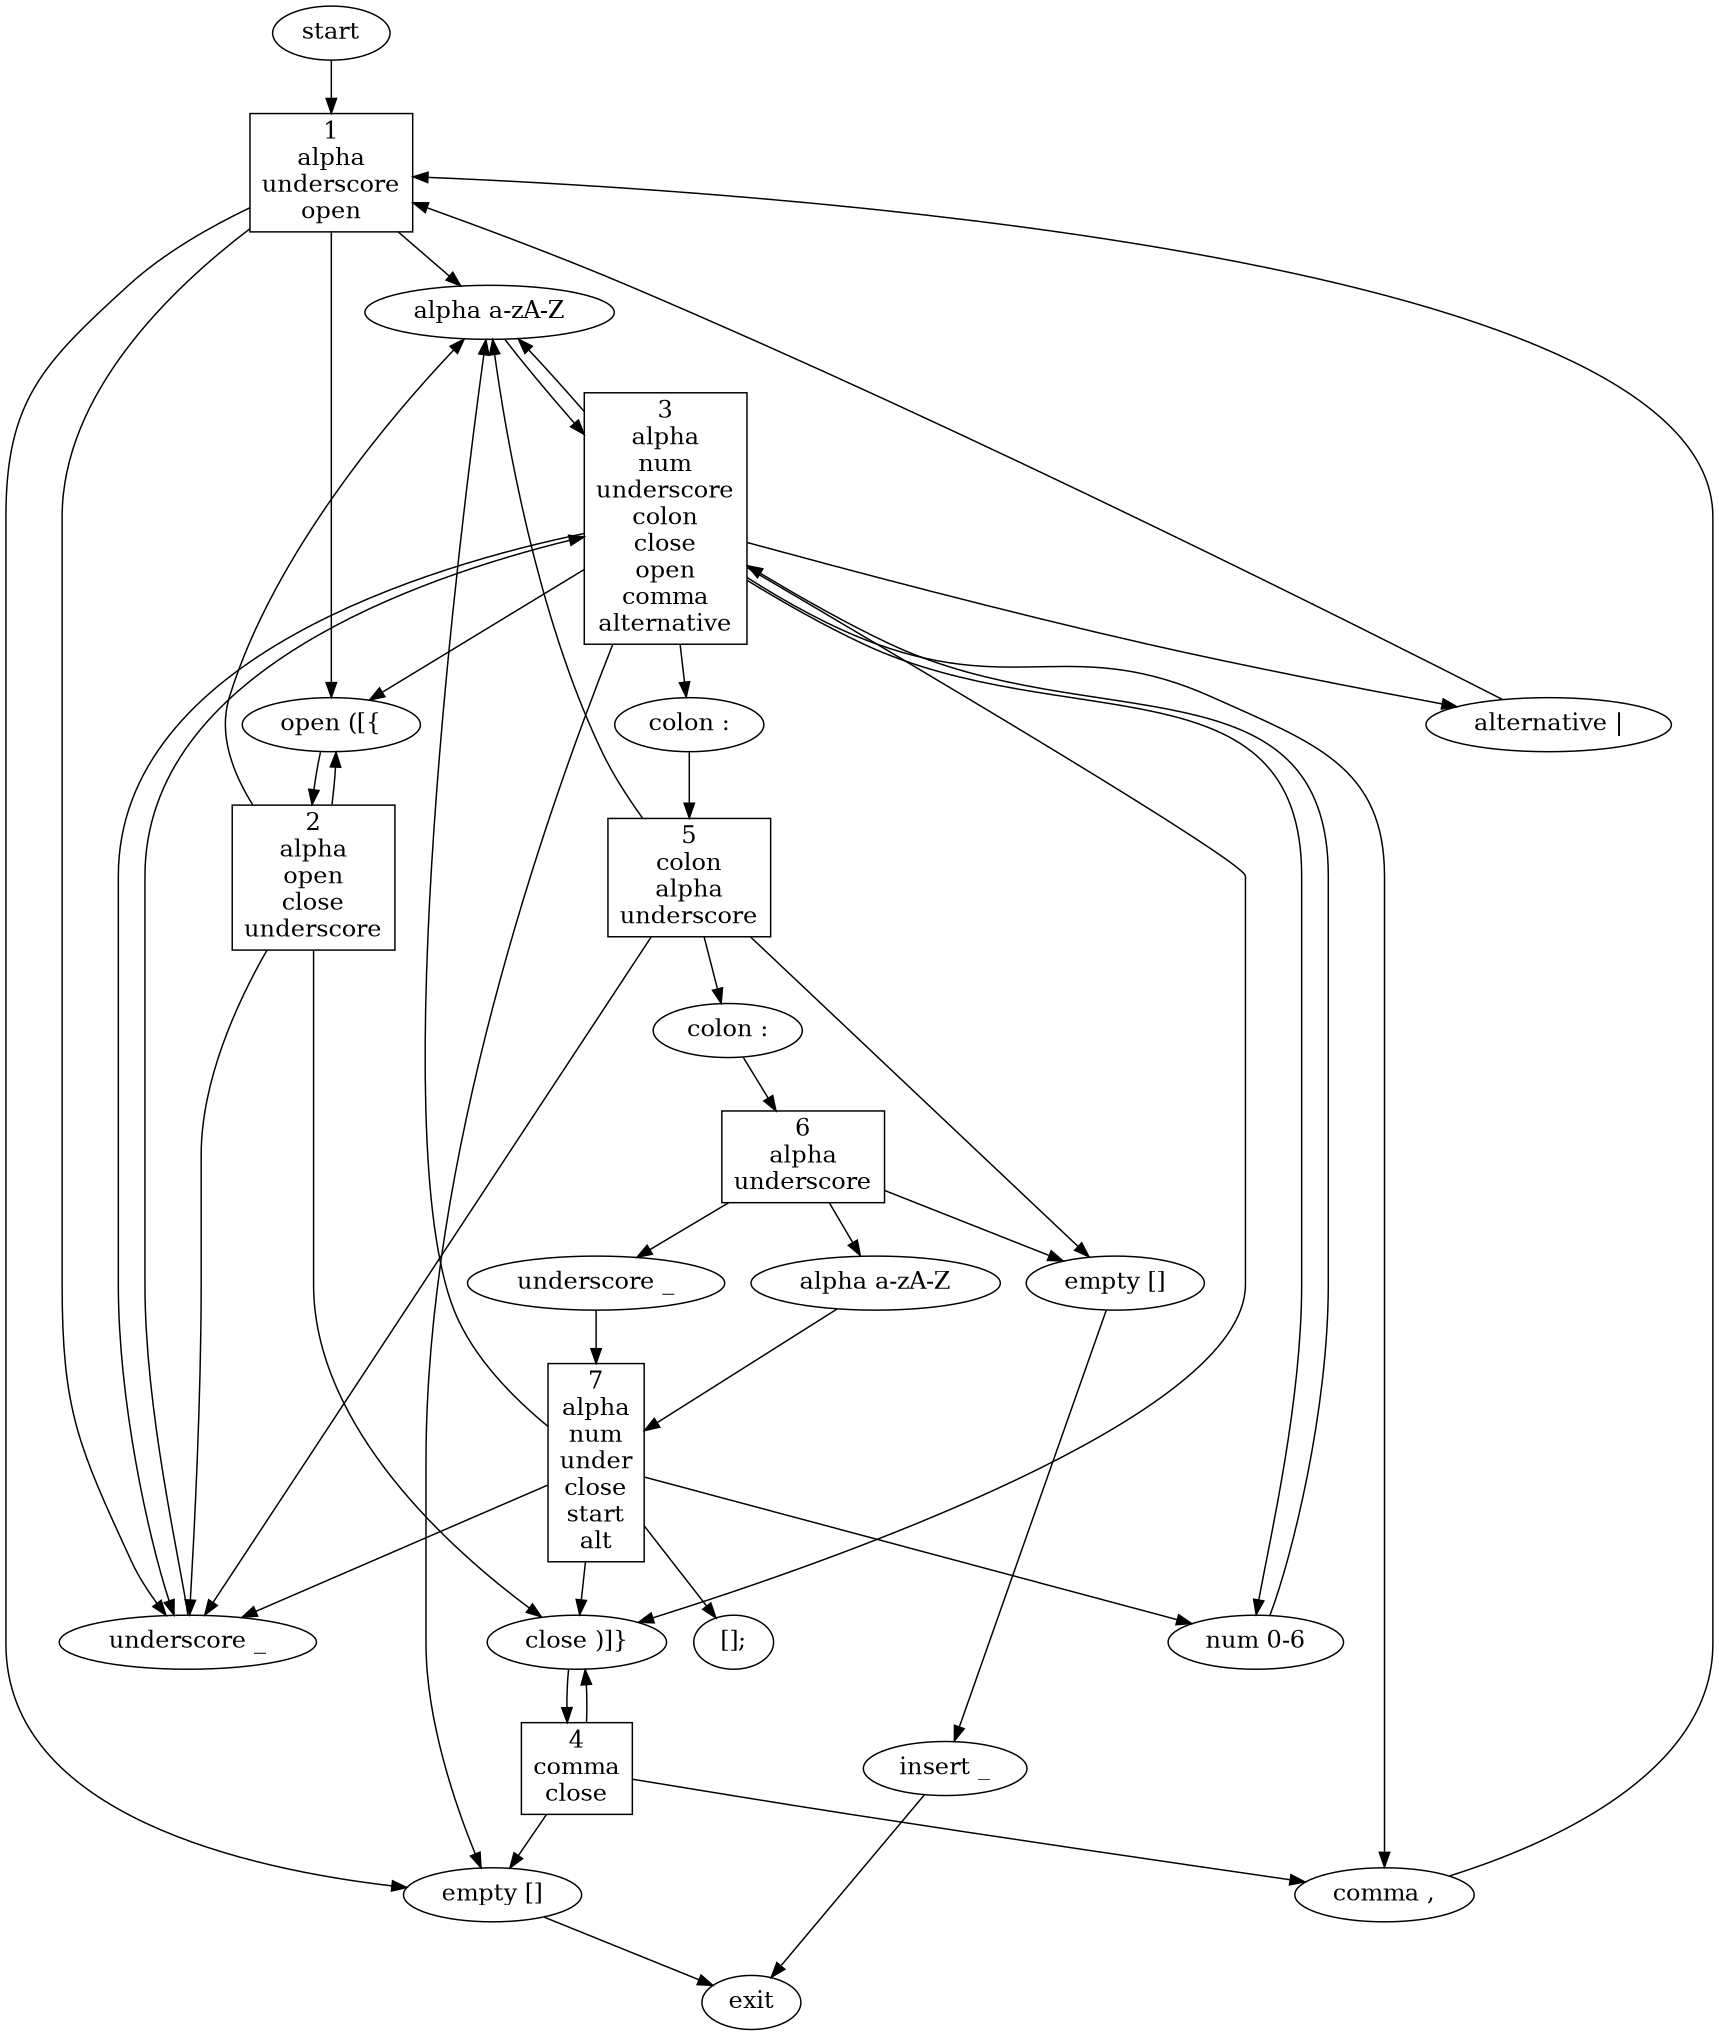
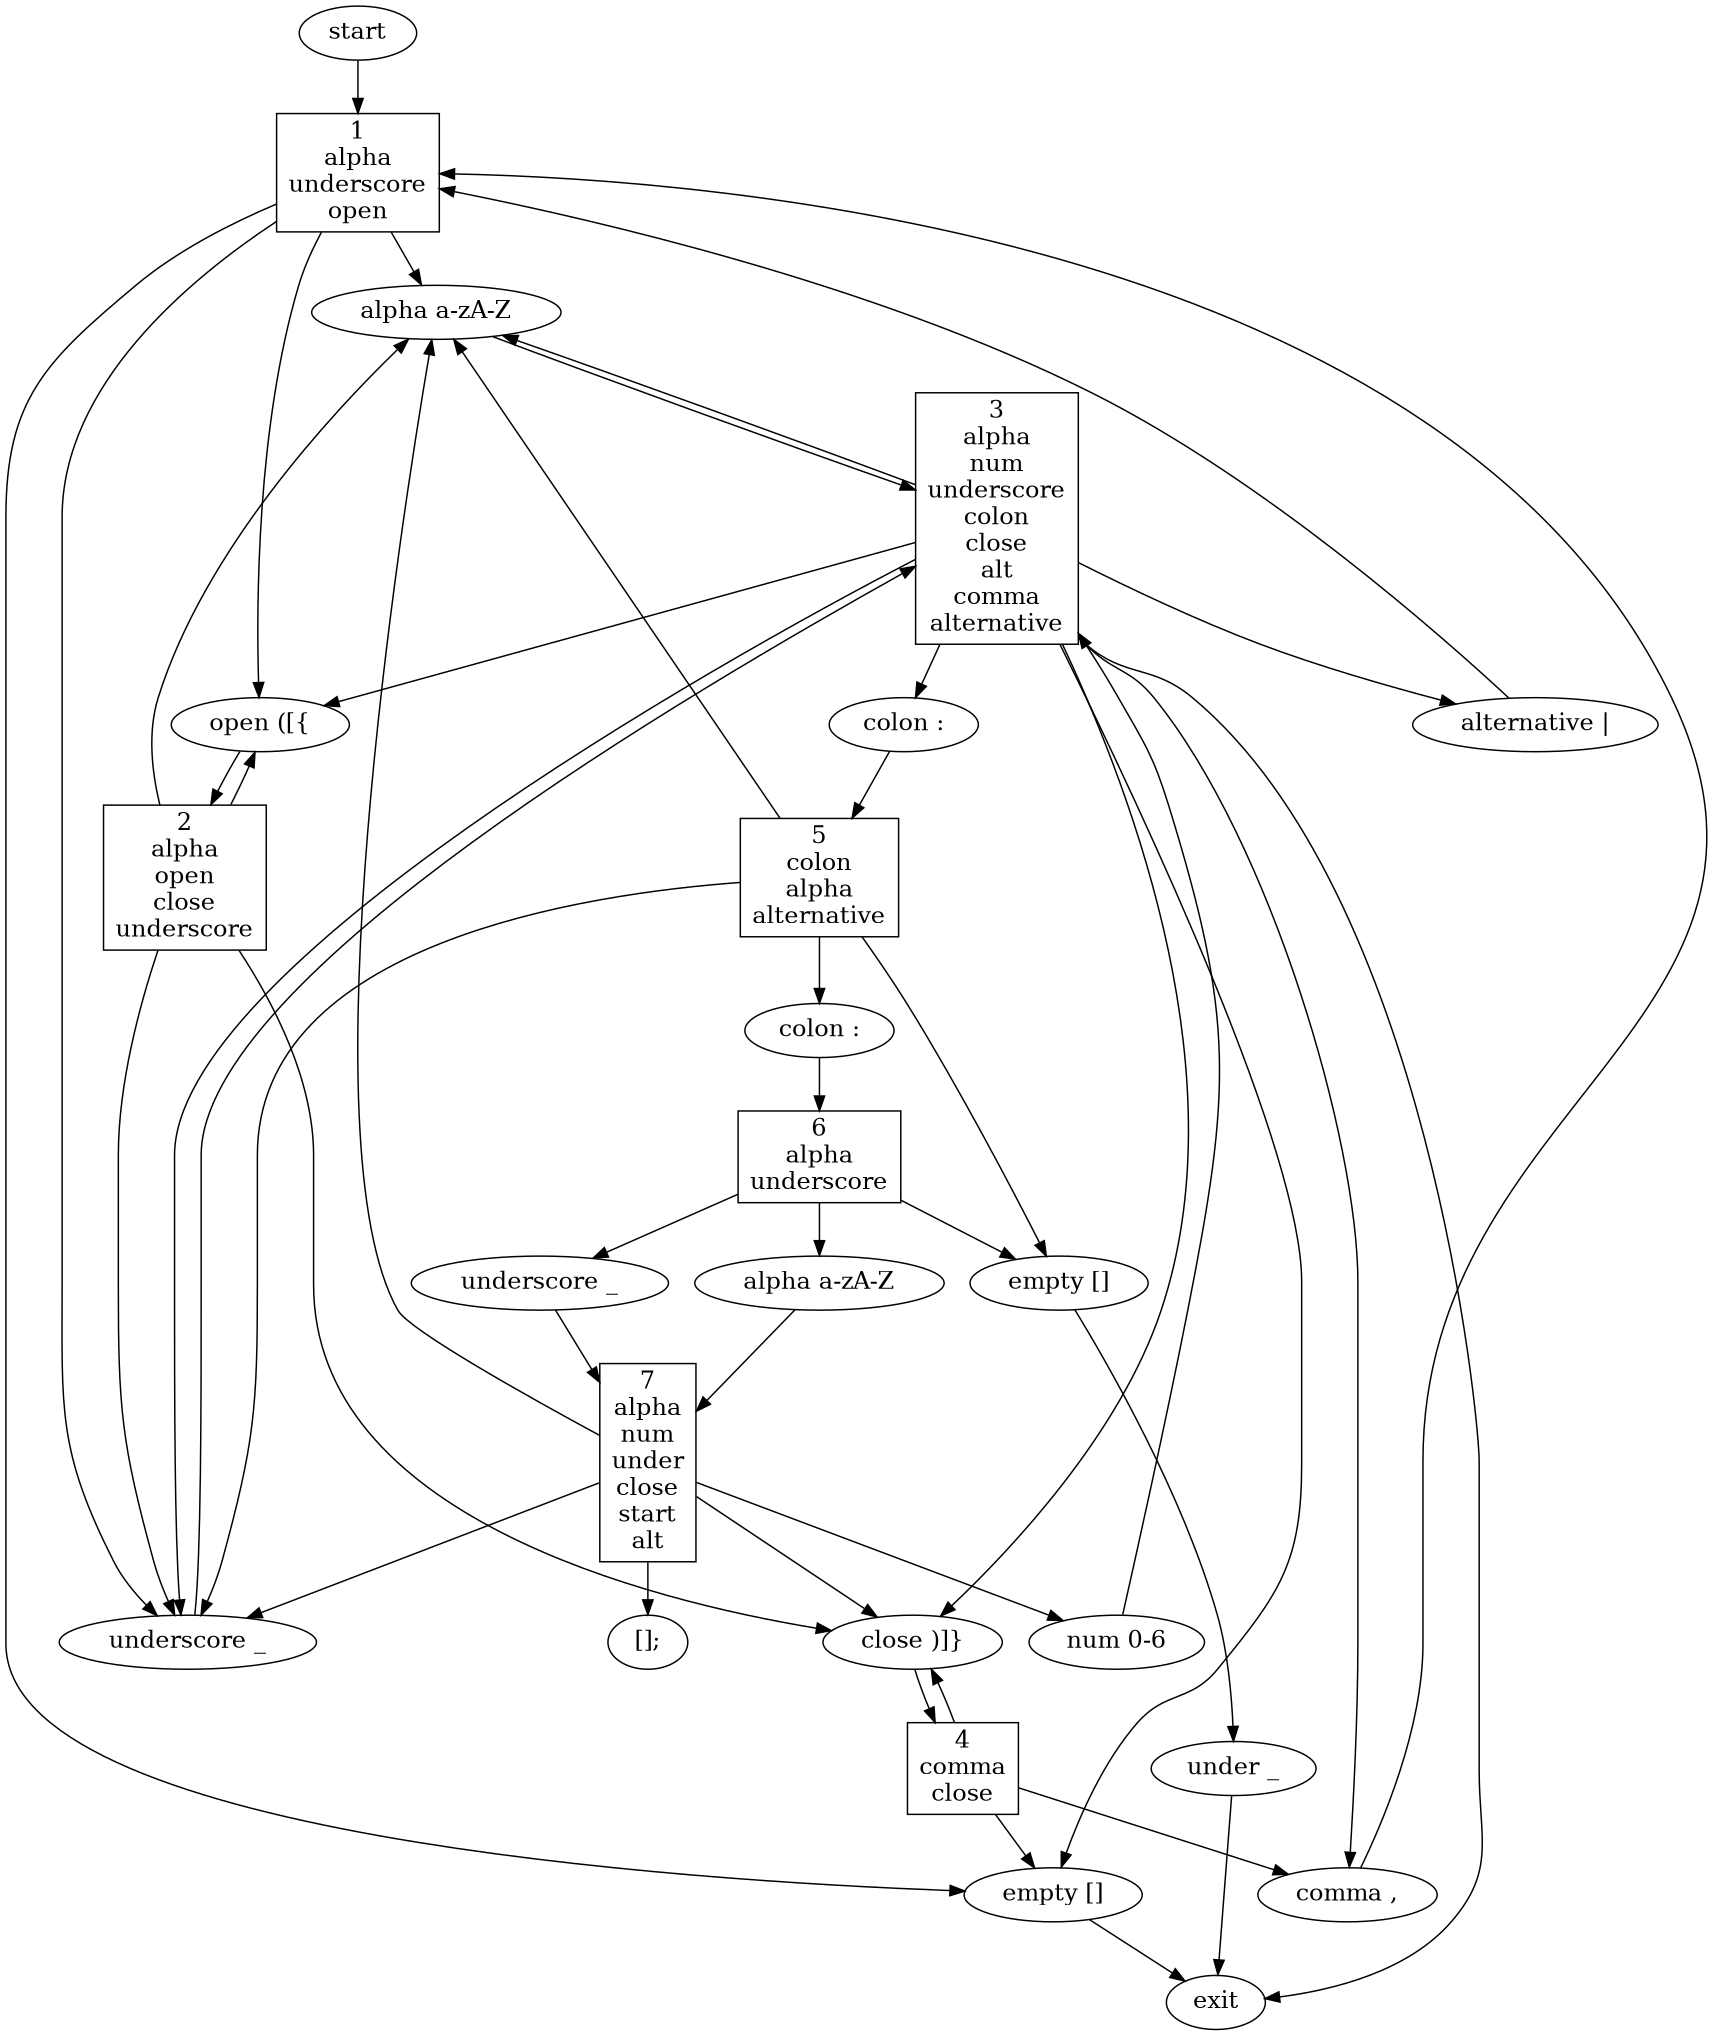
(666, 570) -> (997, 570)
(1302, 902) -> (1454, 1271)
(689, 916) -> (819, 916)
(945, 1769) -> (1234, 1769)
